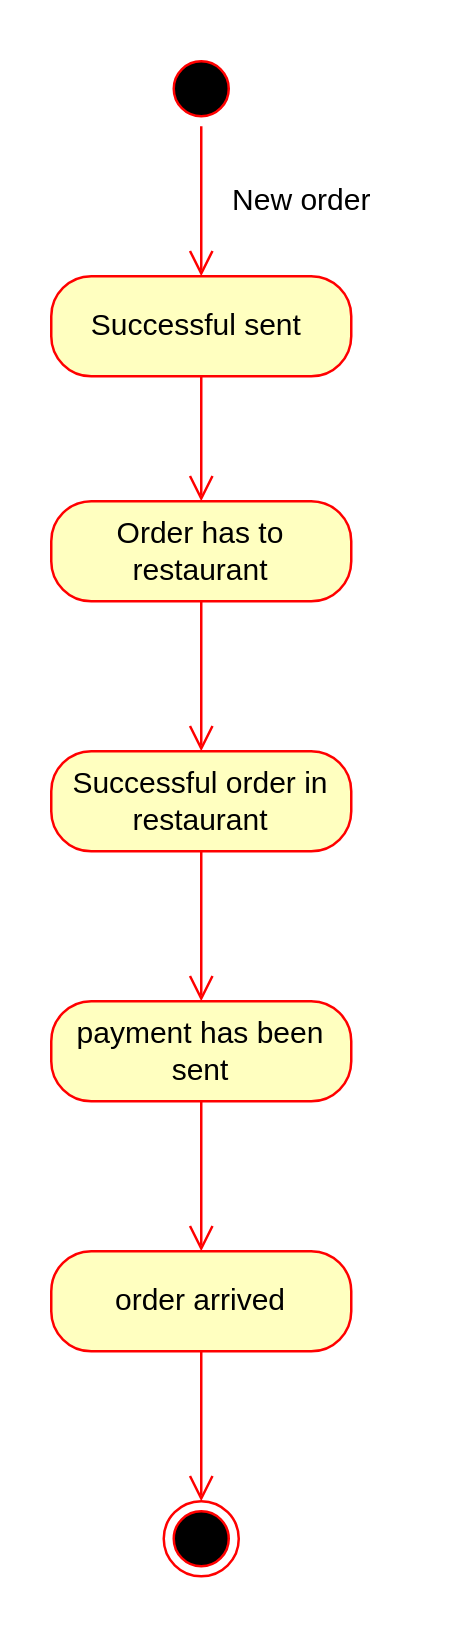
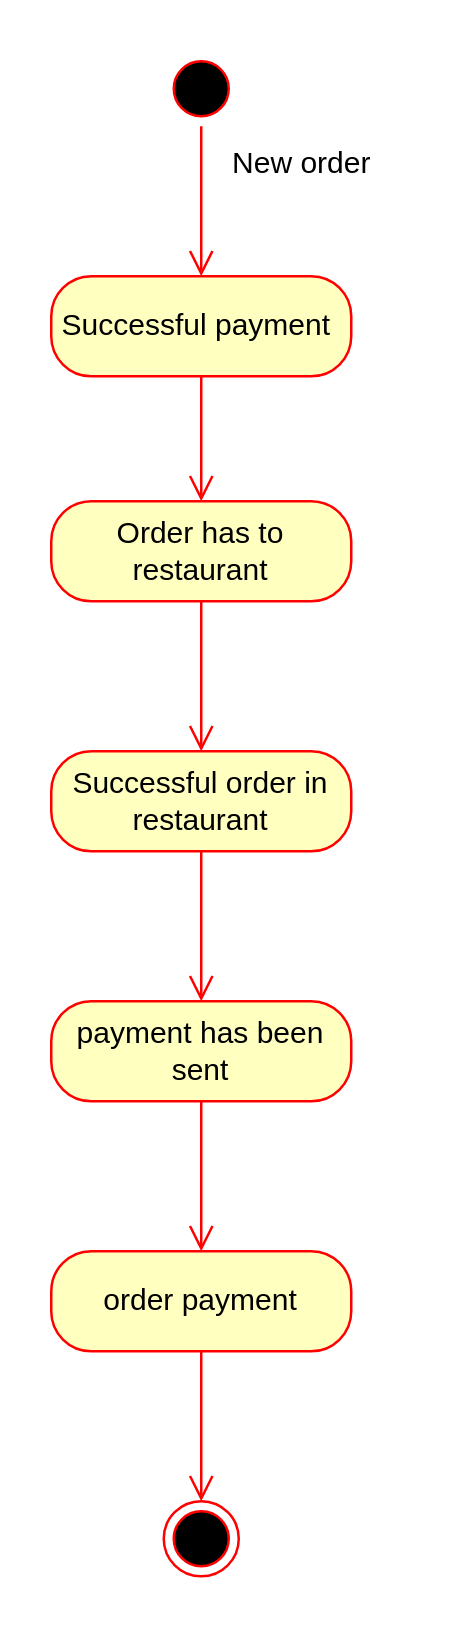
(301, 201) -> (301, 164)
(201, 326) -> (201, 326)
(201, 1301) -> (201, 1301)
